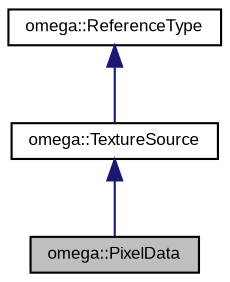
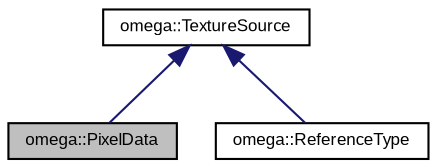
(115, 95) -> (272, 92)
